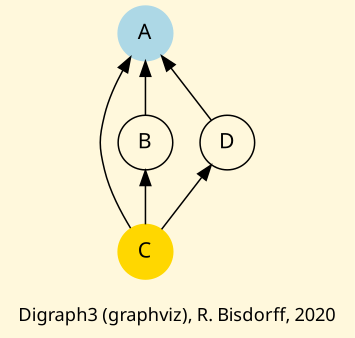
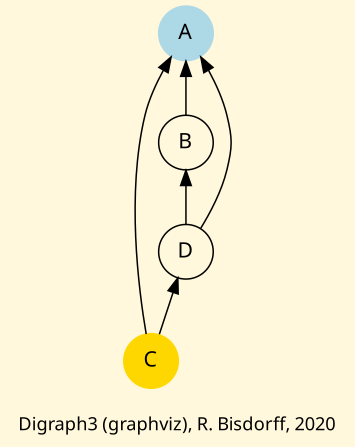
(145, 205) -> (186, 205)
